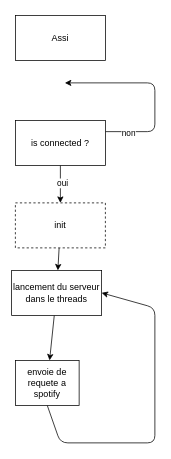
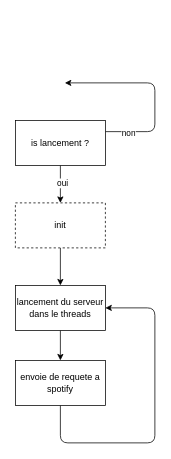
(60, 38) -> none
(60, 143) -> (60, 143)
(57, 293) -> (60, 308)
(47, 383) -> (60, 383)
